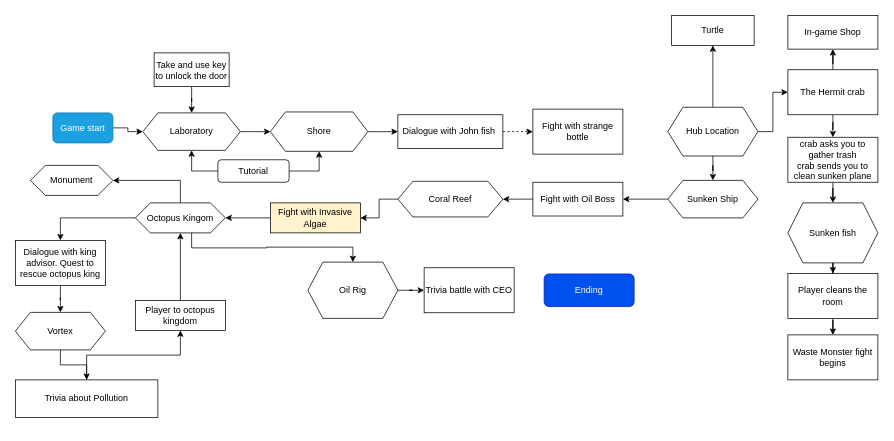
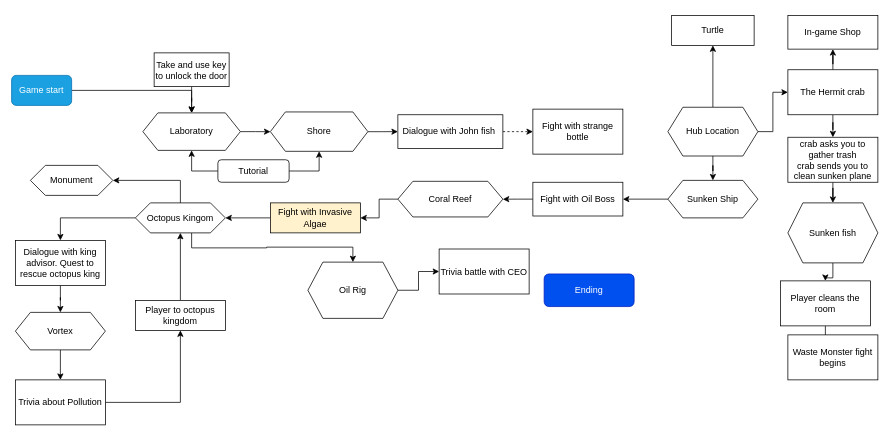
(83, 128) -> (42, 90)
(469, 290) -> (484, 272)
(833, 296) -> (825, 303)
(87, 399) -> (60, 402)
